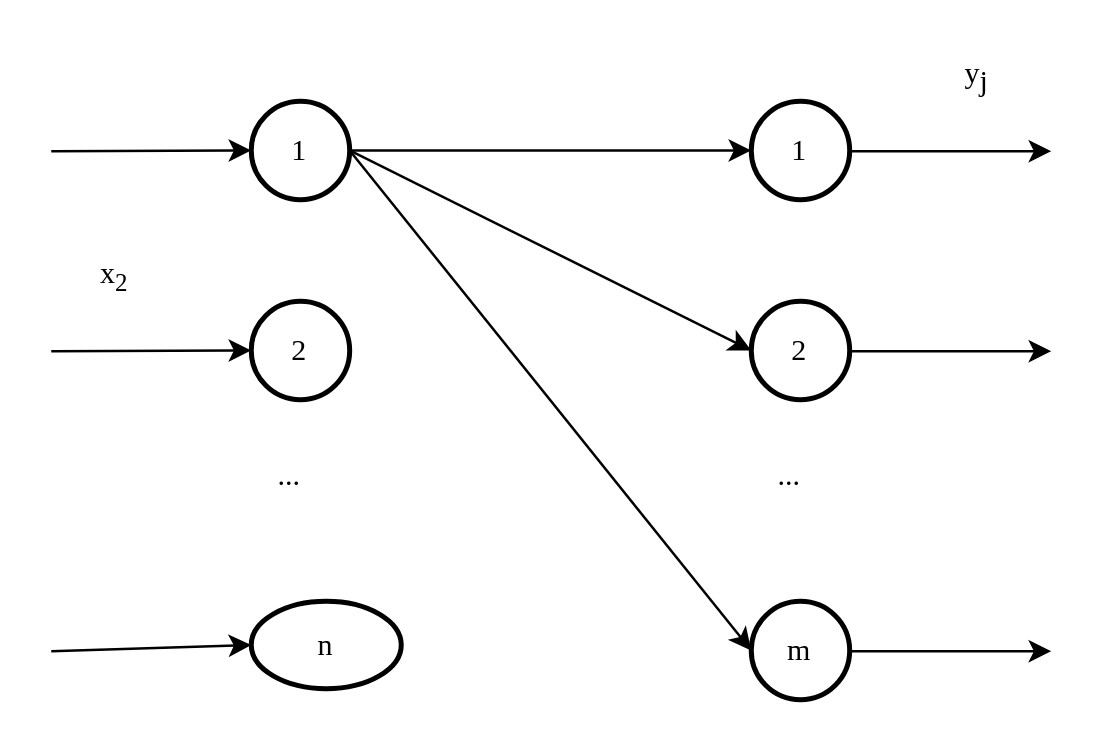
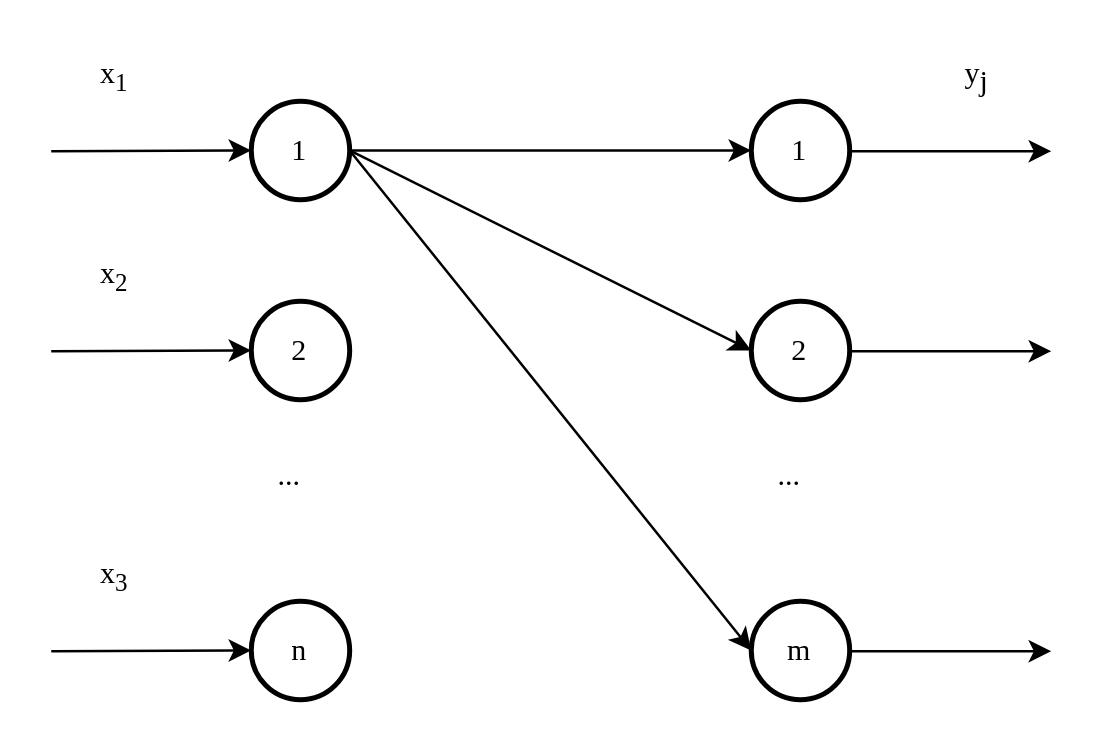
none -> (114, 76)
none -> (114, 576)
(326, 645) -> (300, 650)
